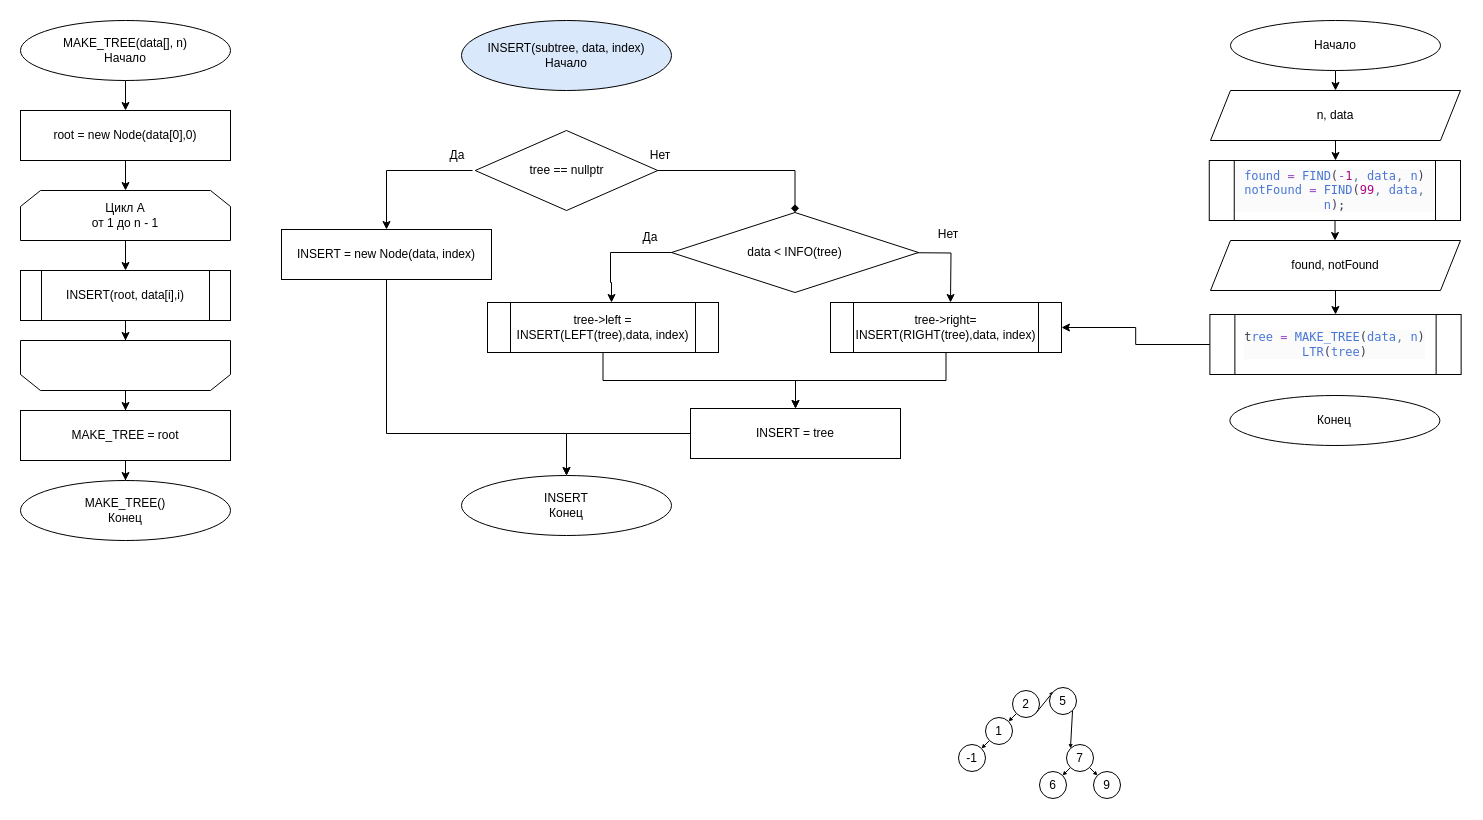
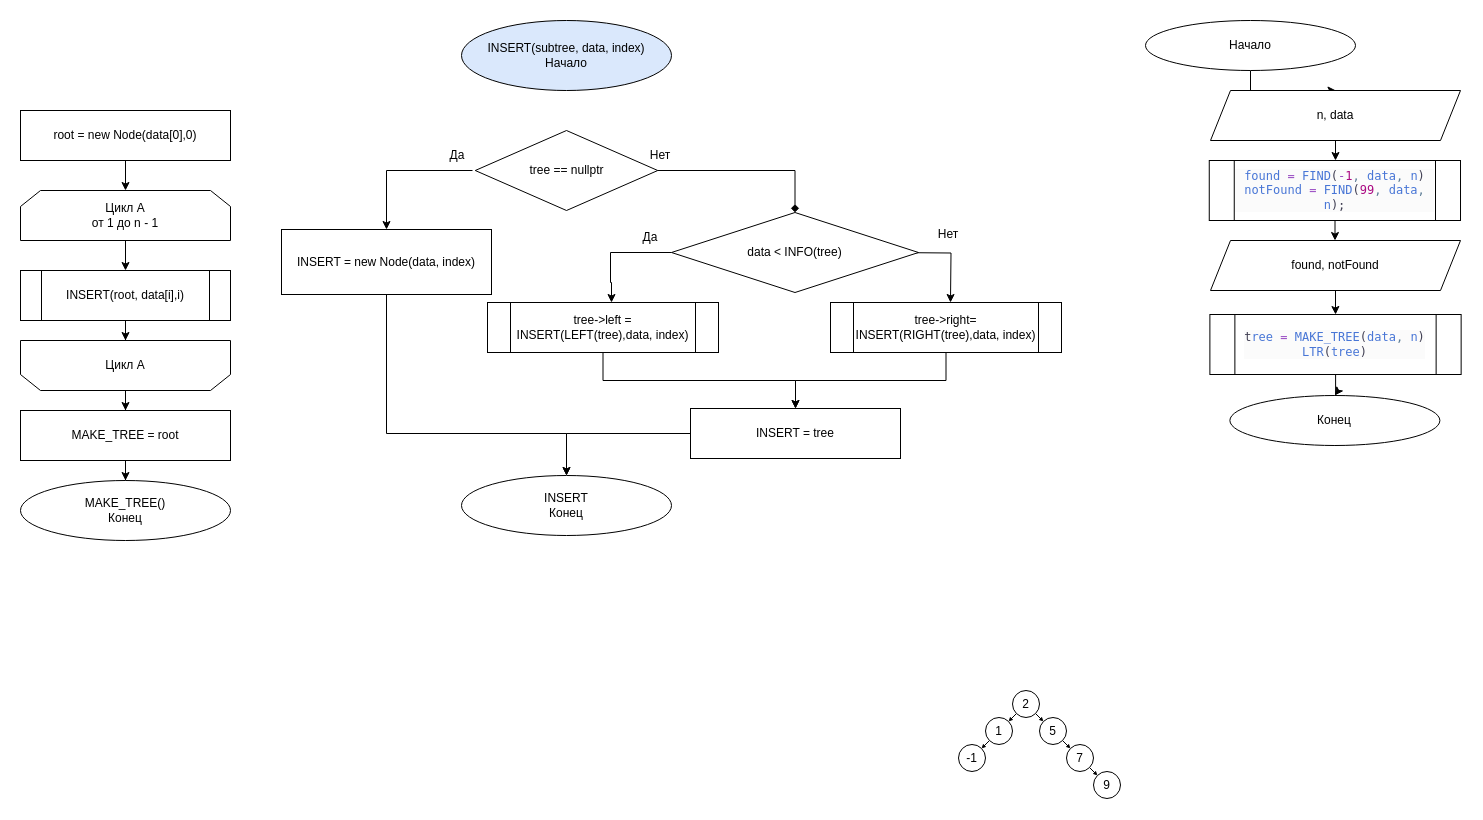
(1336, 46) -> (1251, 46)
(126, 51) -> none
(126, 100) -> none
(387, 255) -> (387, 262)
(1136, 340) -> (1336, 387)
none -> (126, 366)
(1063, 701) -> (1053, 731)
(1068, 770) -> none
(1053, 785) -> none
